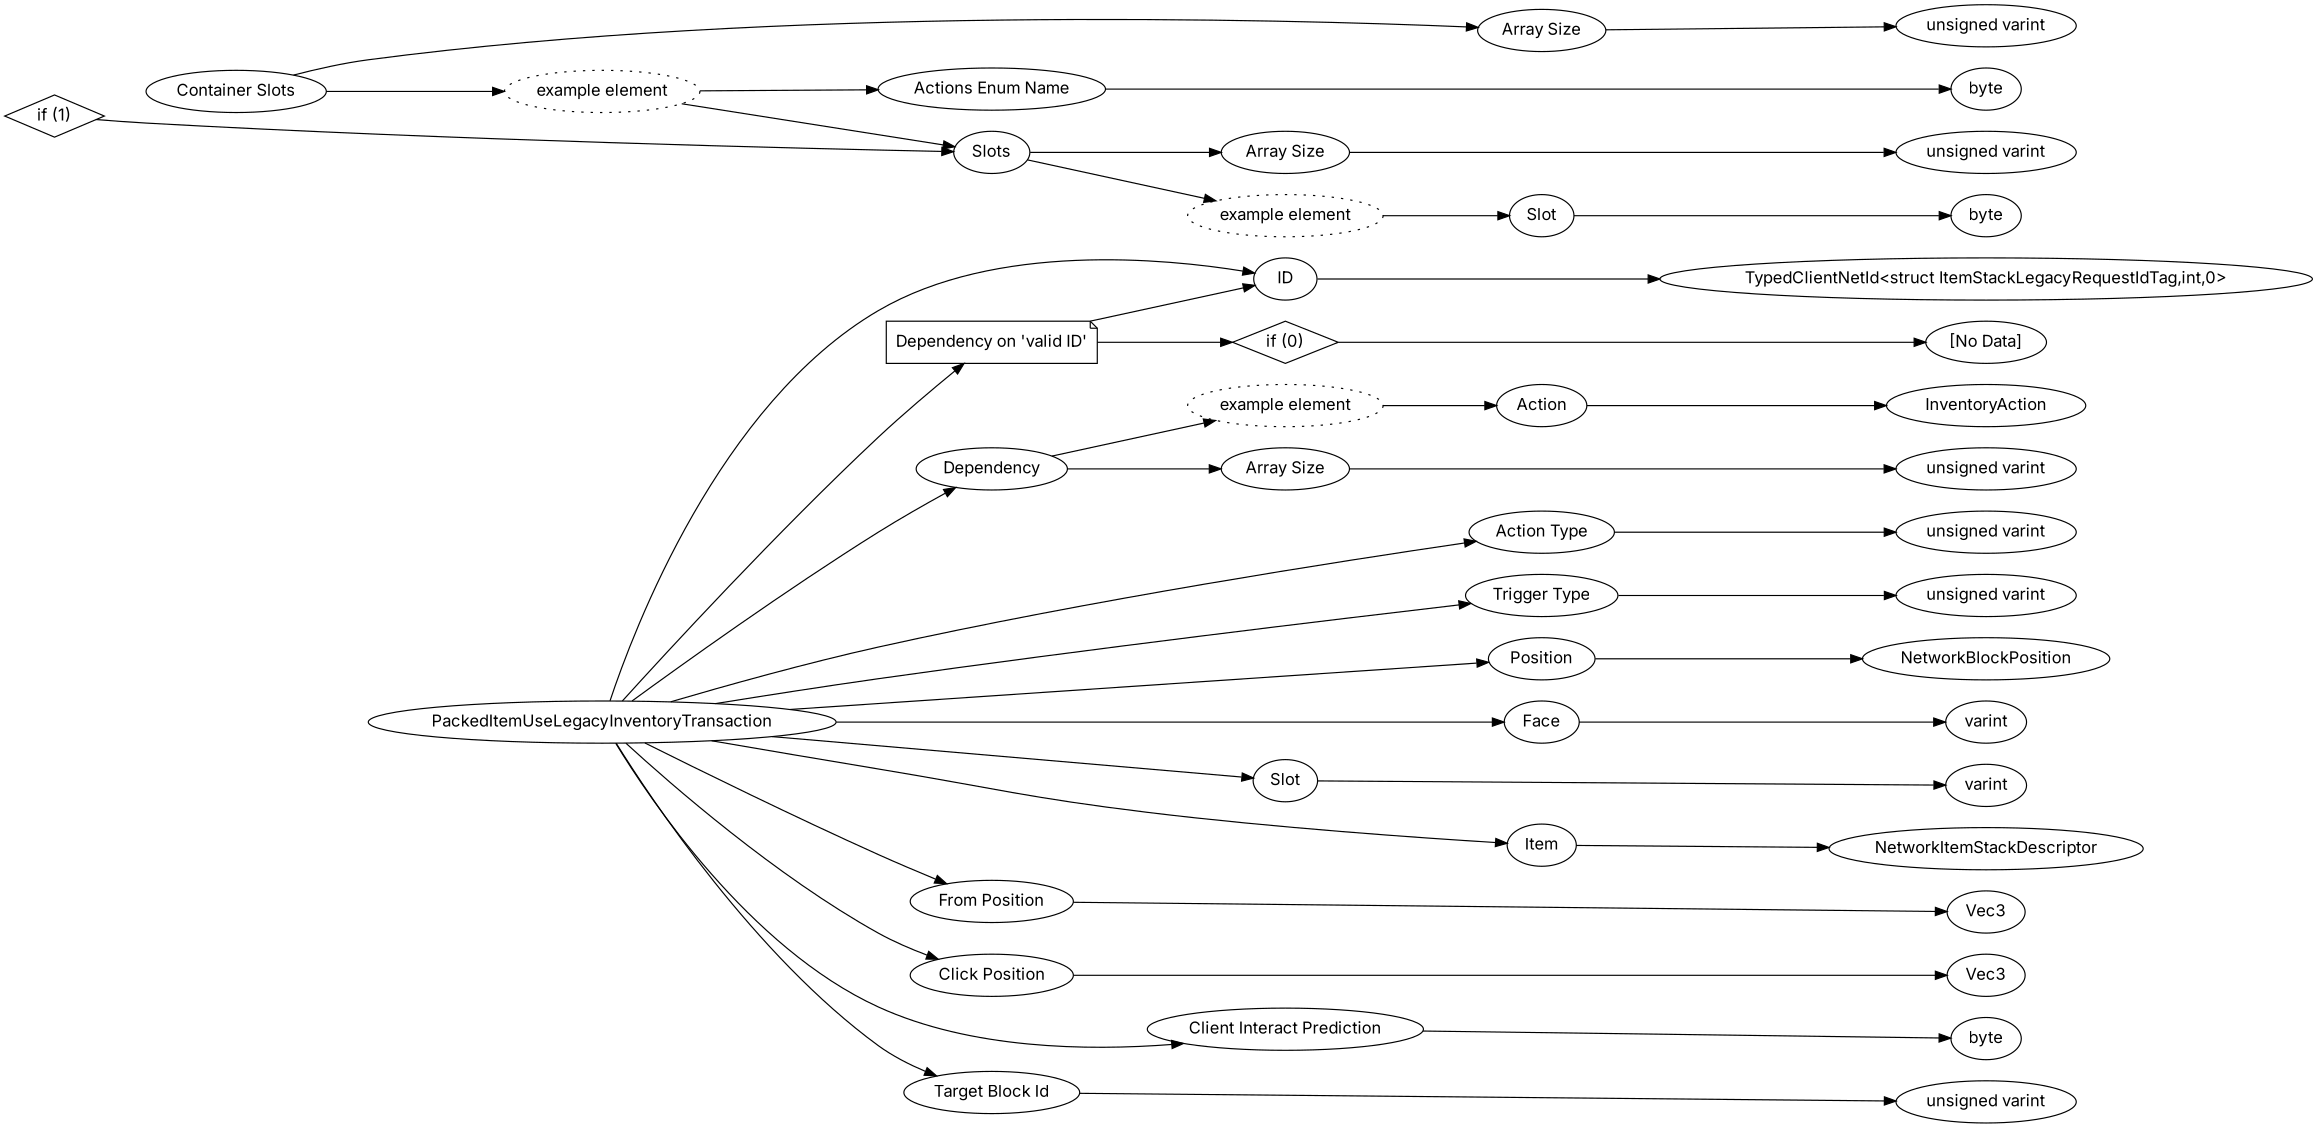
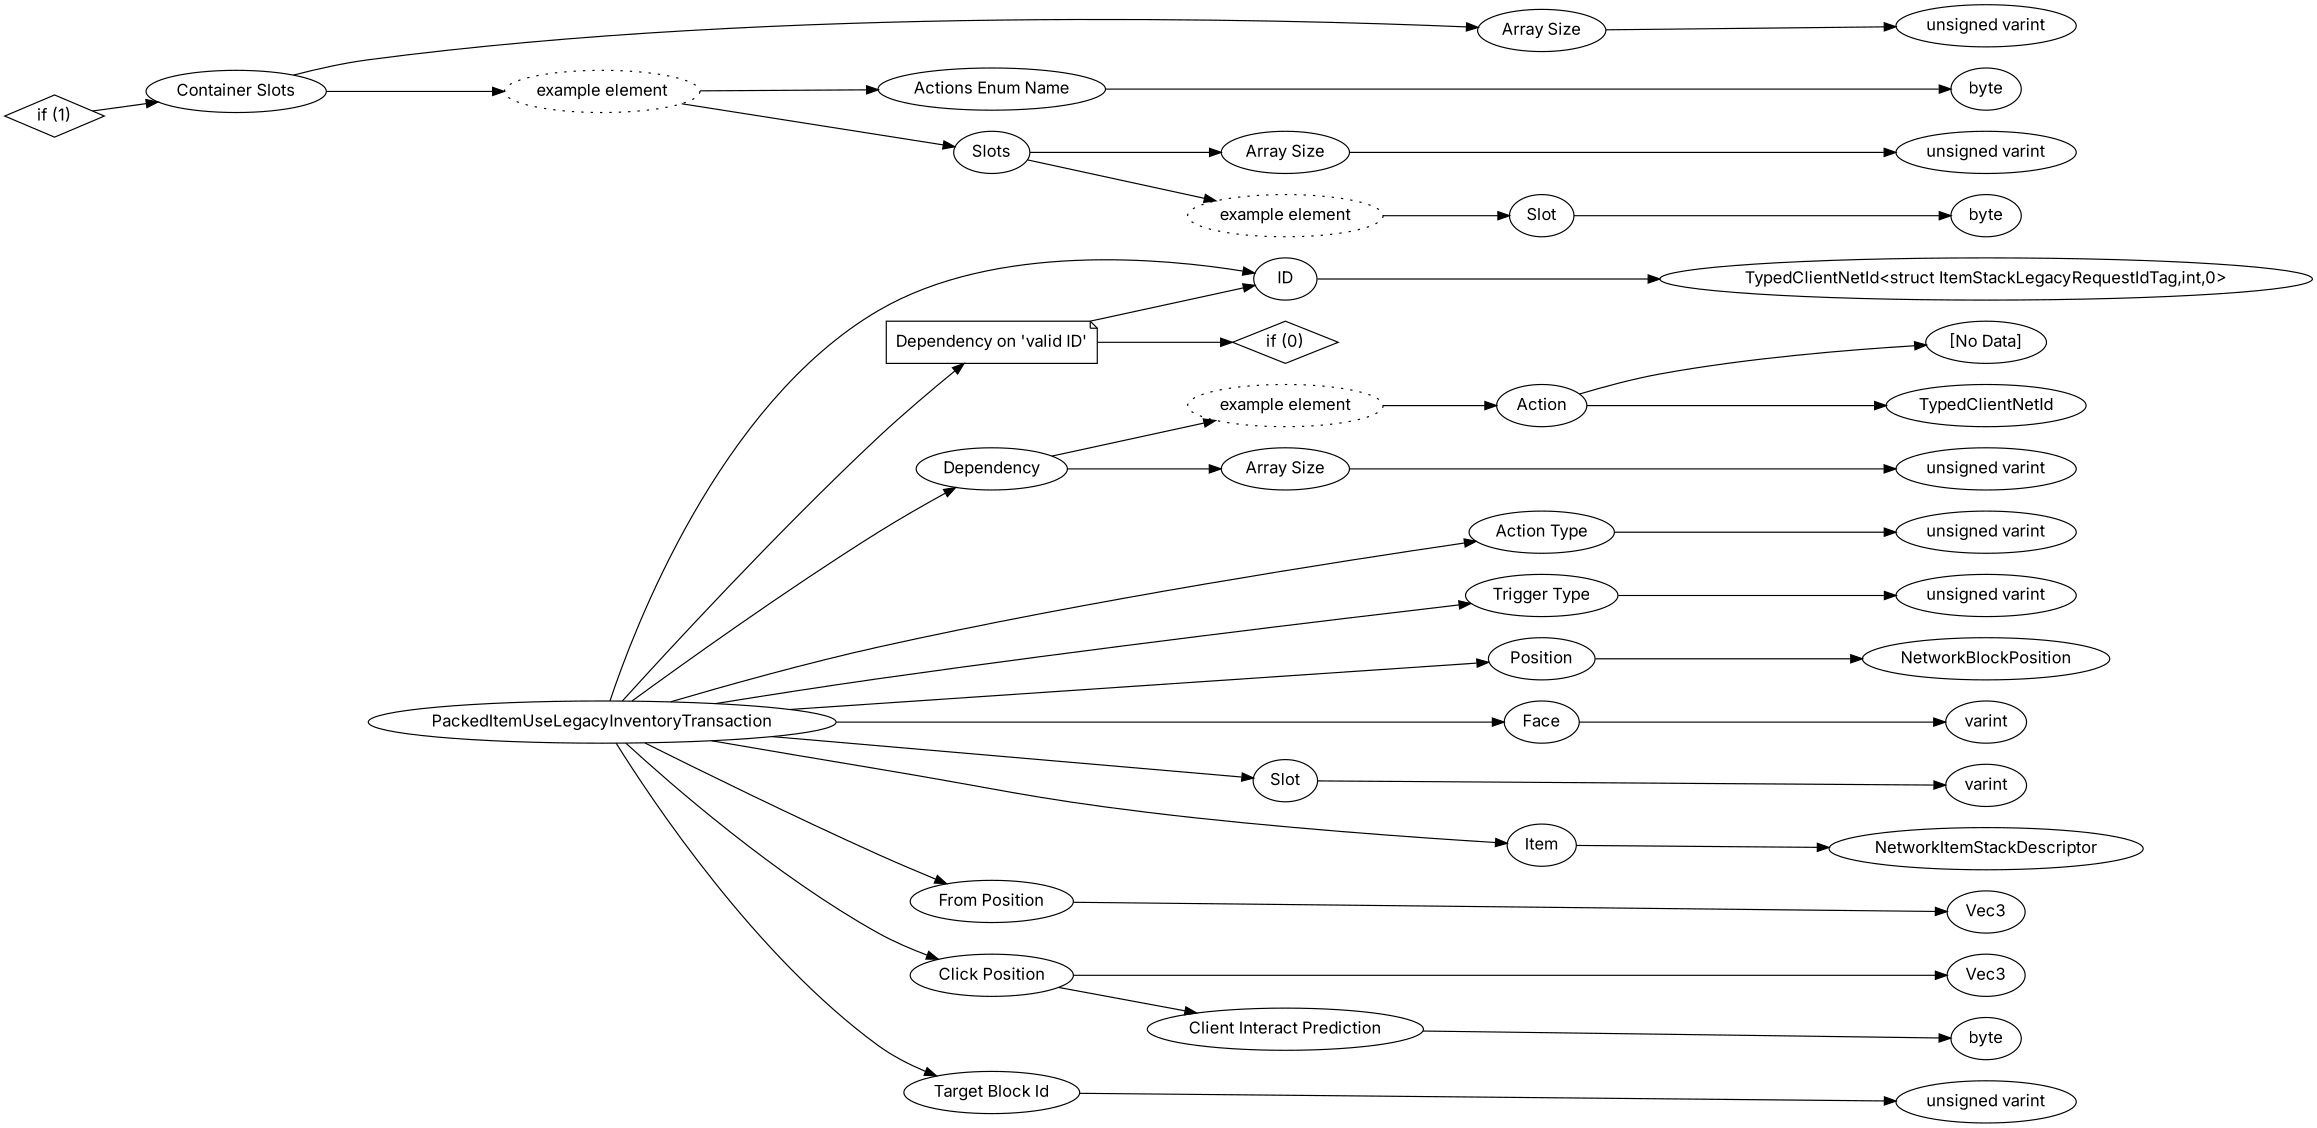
(519, 140) -> (119, 107)
(1626, 342) -> (1746, 361)
(1986, 406) -> (1986, 406)
(844, 988) -> (1122, 999)
